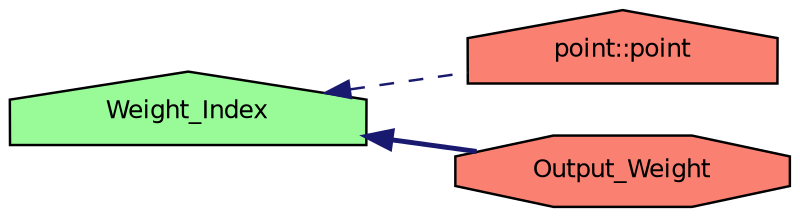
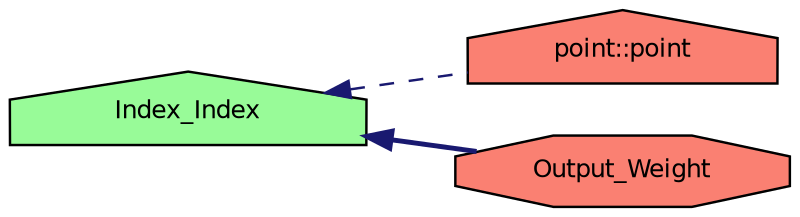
(188, 112) -> (188, 112)
